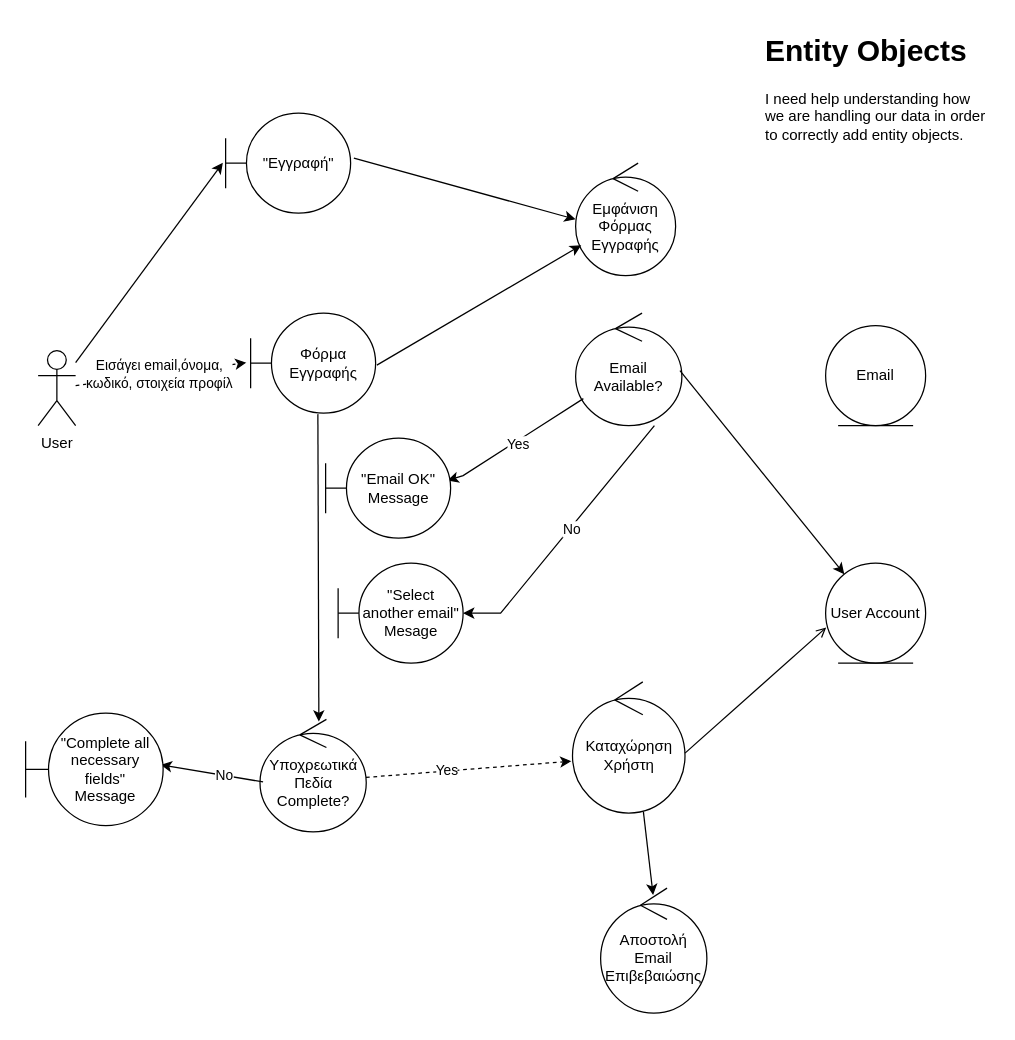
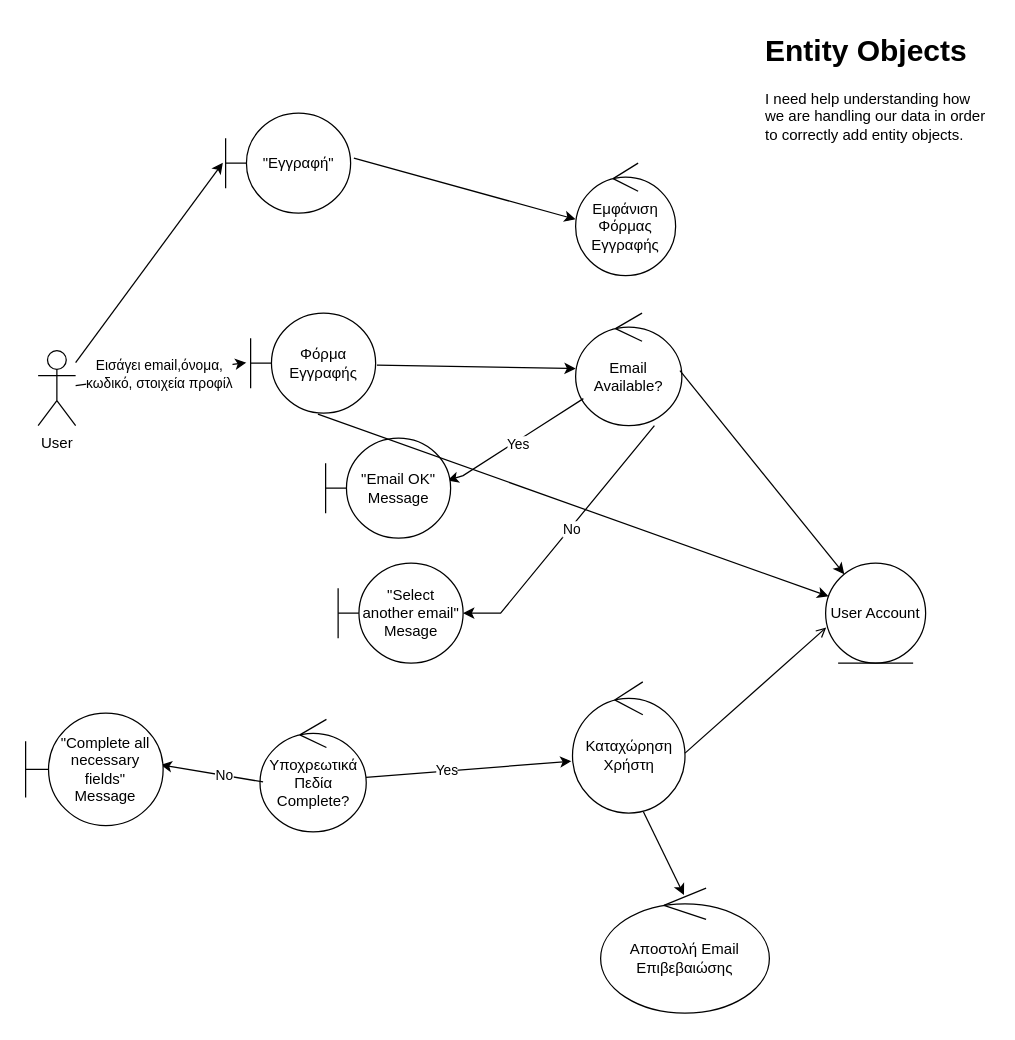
(476, 307) -> (472, 367)
(876, 376) -> none
(81, 385) -> (81, 385)
(318, 563) -> (569, 504)
(510, 766) -> (510, 766)
(654, 951) -> (685, 951)
